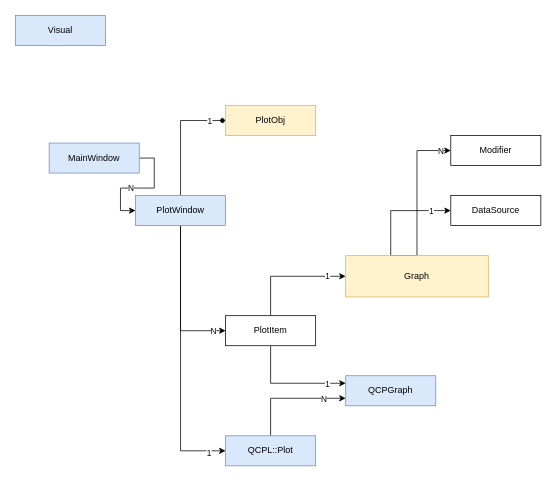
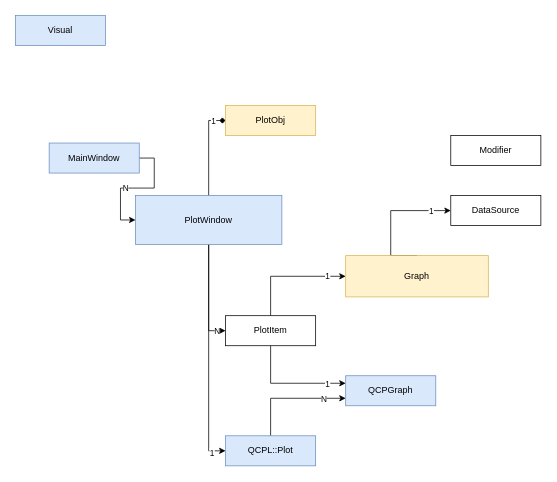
(430, 150) -> none
(180, 210) -> (209, 220)
